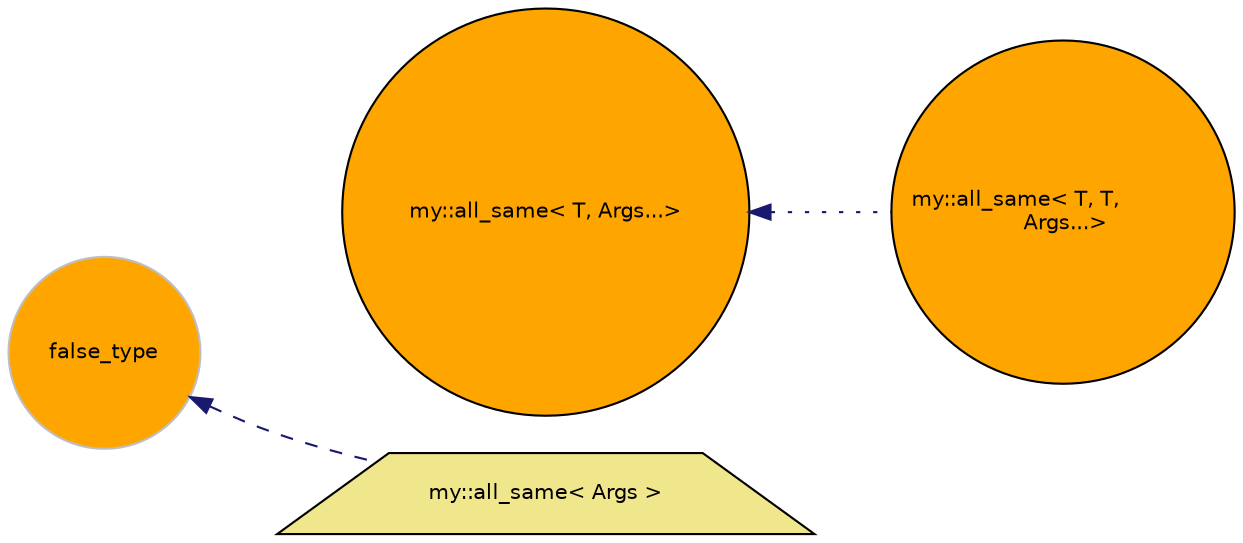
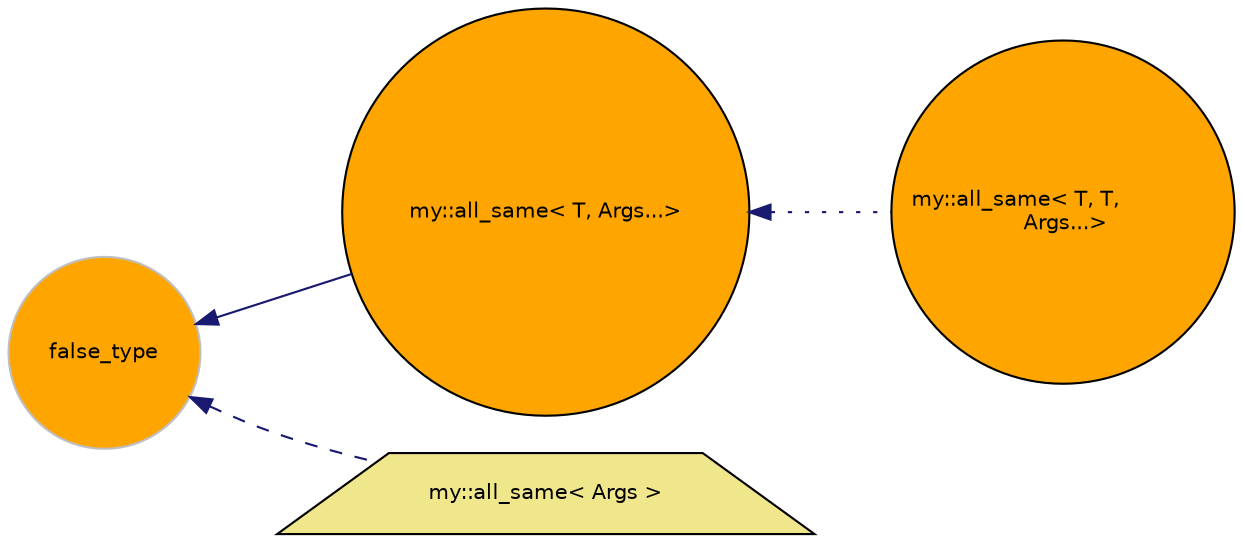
none -> (284, 296)
